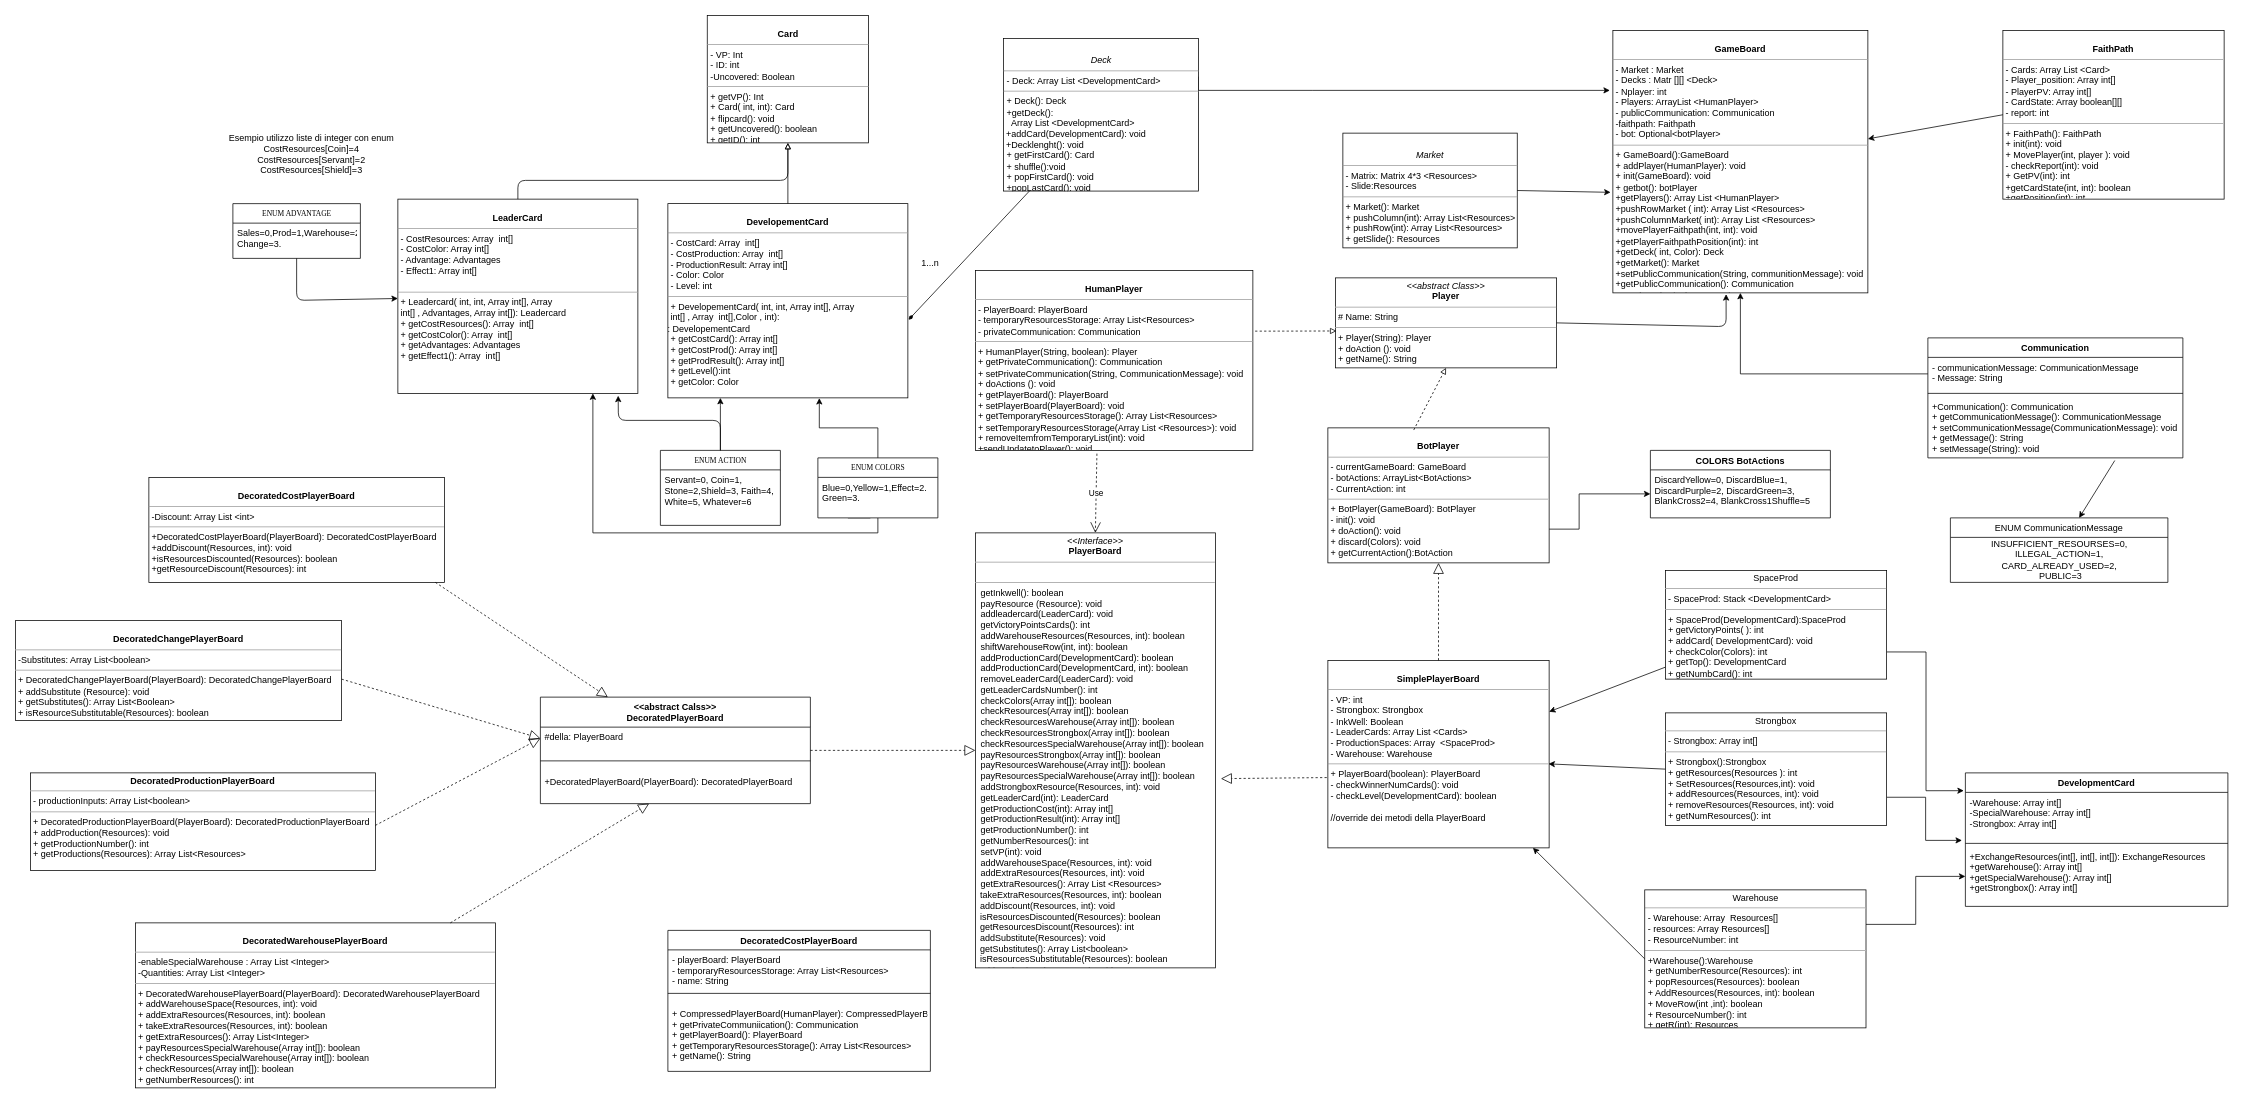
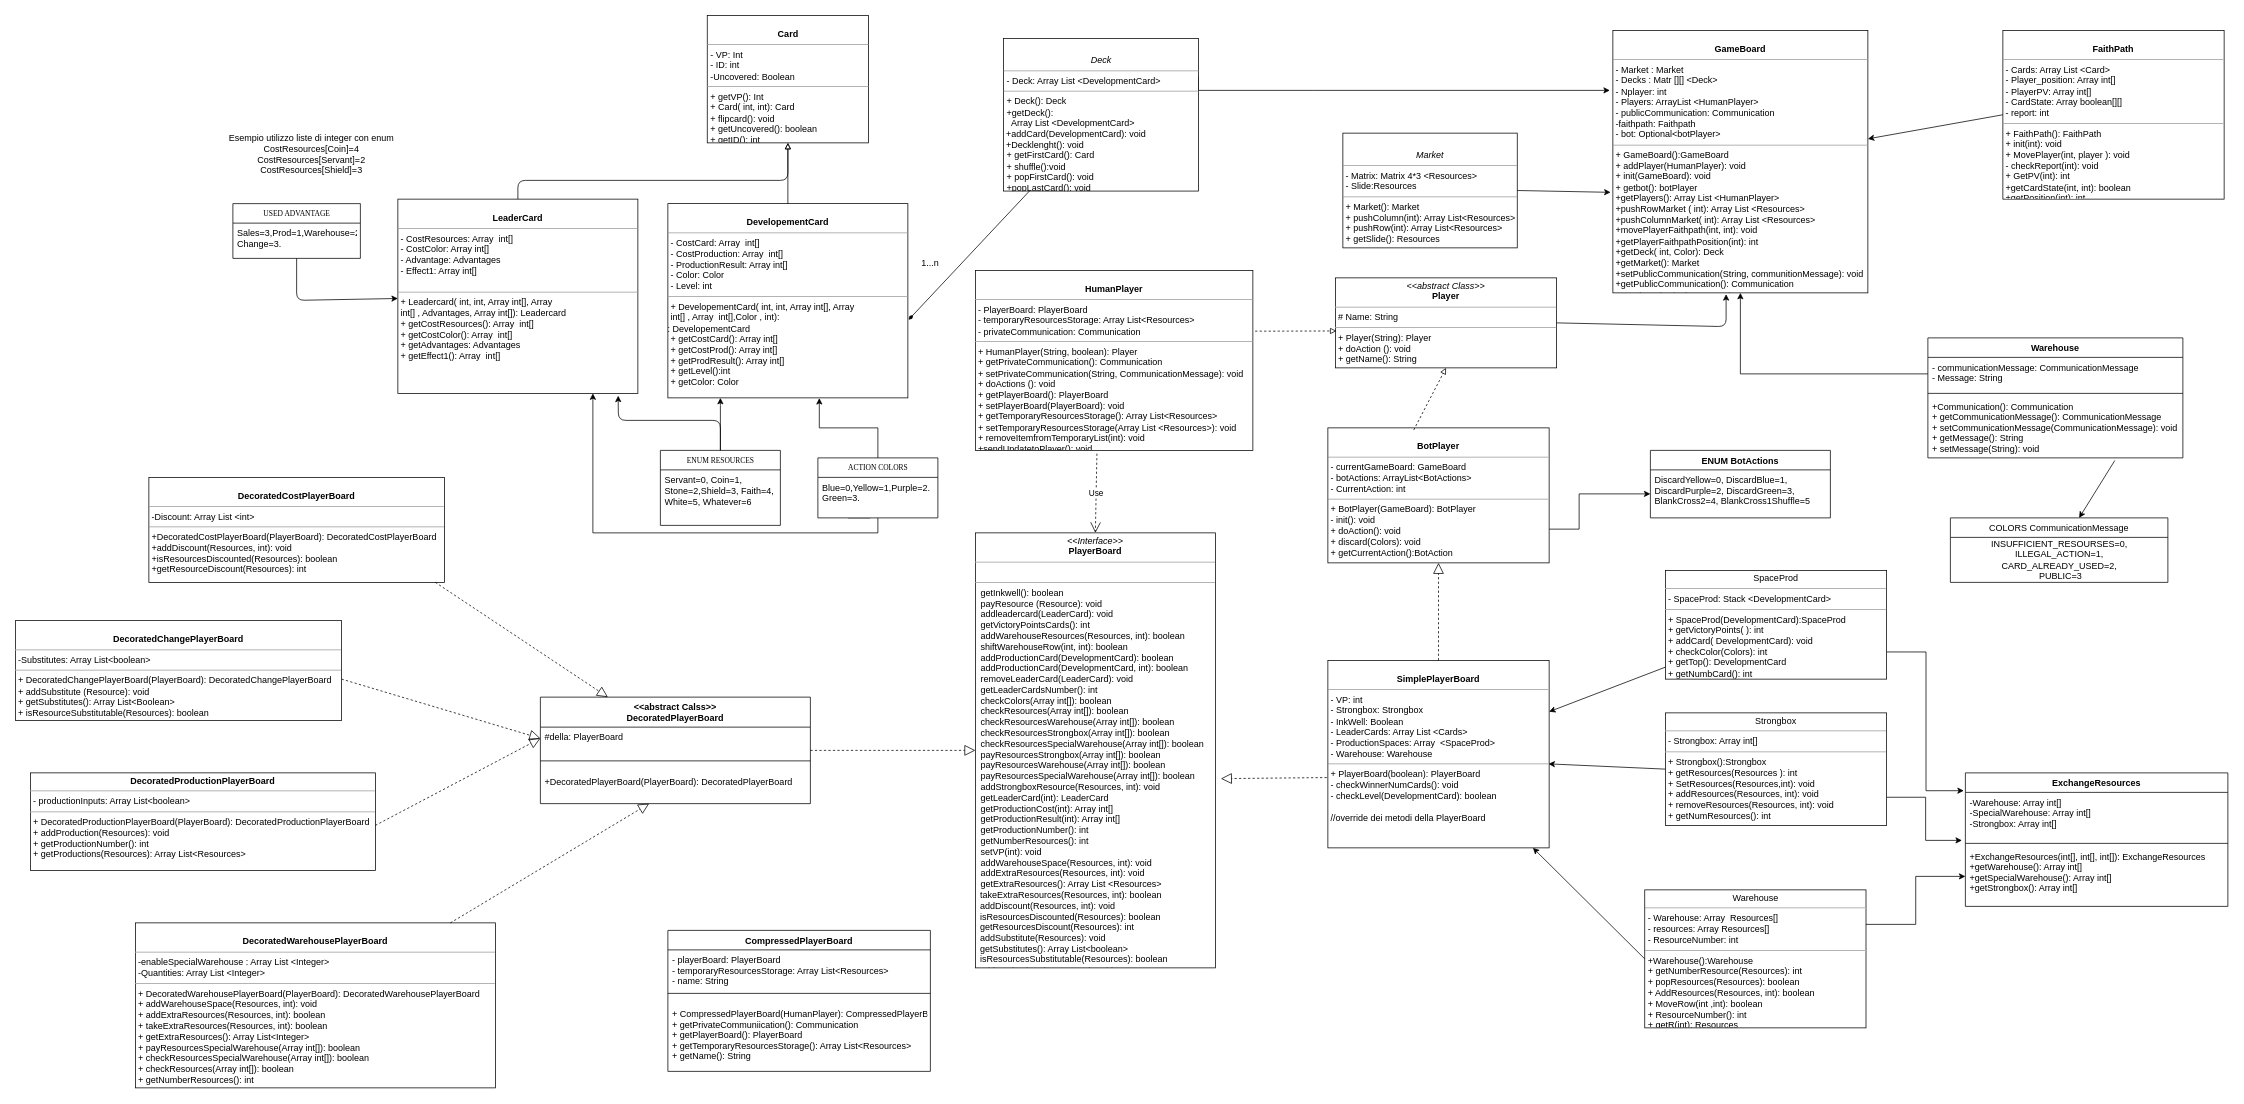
(297, 213) -> (297, 213)
(297, 245) -> (297, 245)
(2055, 348) -> (2055, 348)
(721, 460) -> (721, 460)
(1740, 461) -> (1740, 461)
(878, 468) -> (878, 468)
(878, 493) -> (877, 493)
(2059, 528) -> (2059, 528)
(2096, 783) -> (2096, 783)
(799, 941) -> (799, 941)
